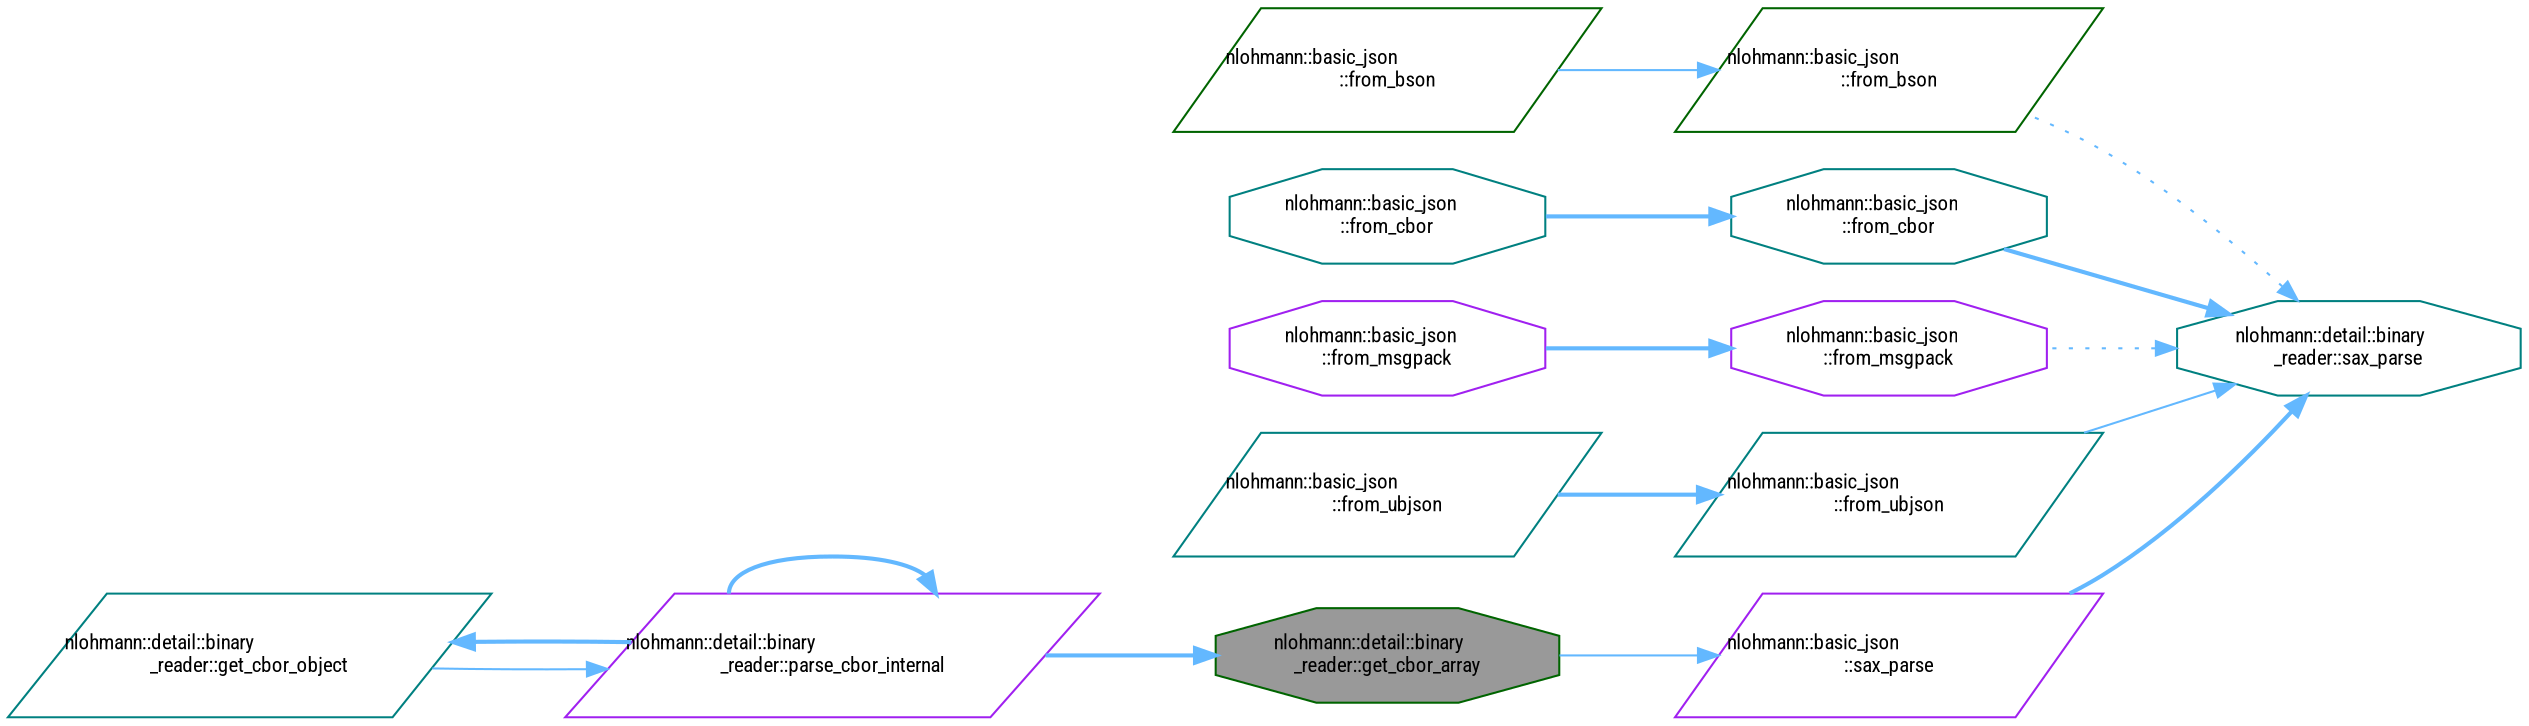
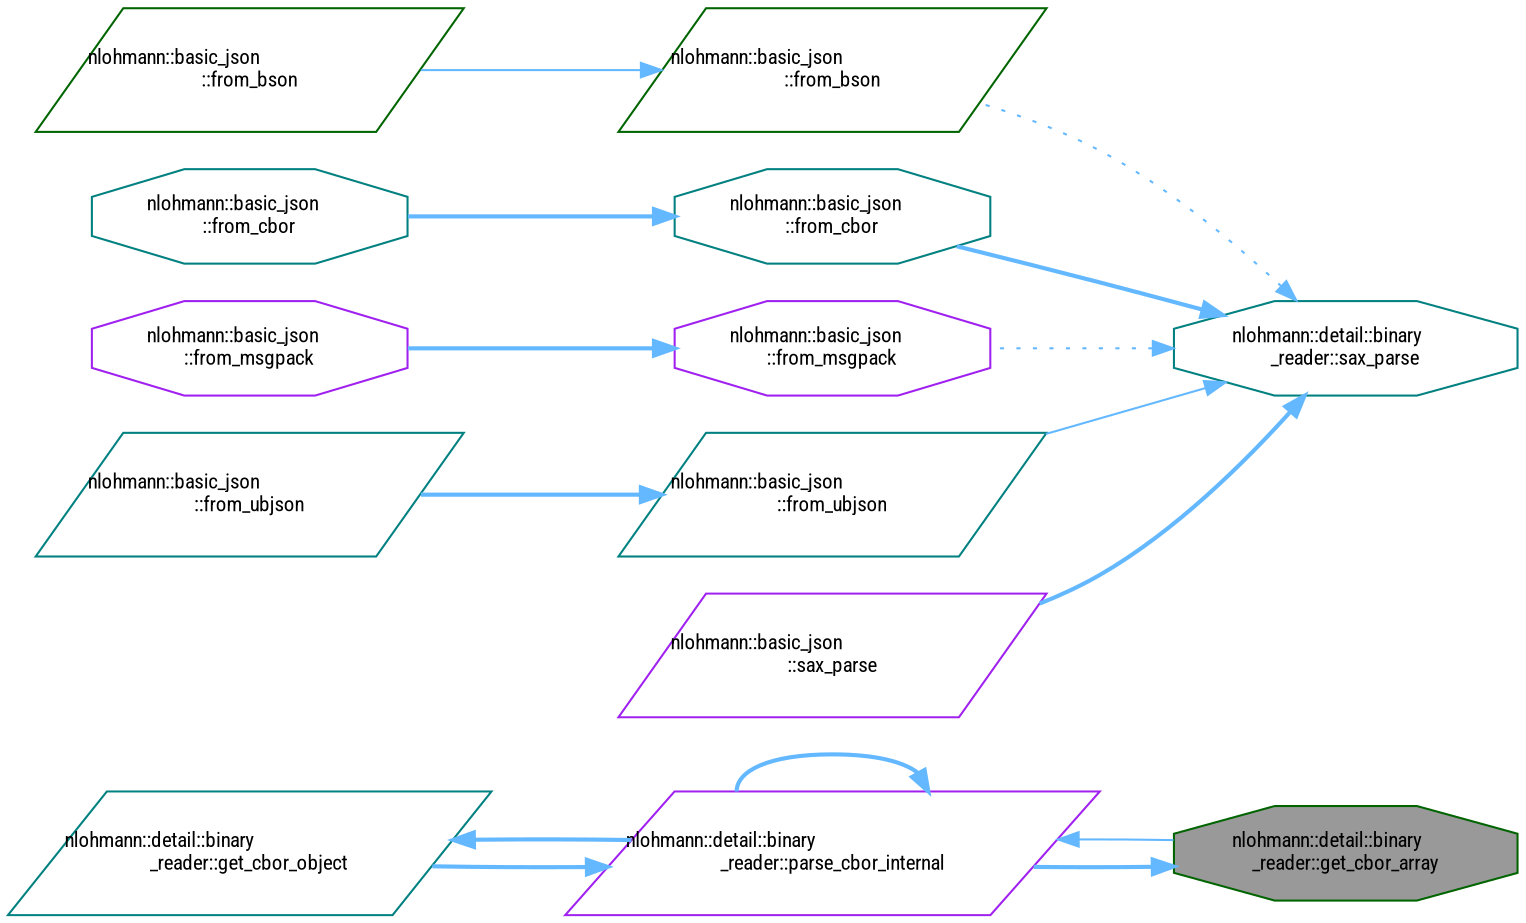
(1629, 655) -> (1126, 840)
(509, 669) -> (509, 867)
